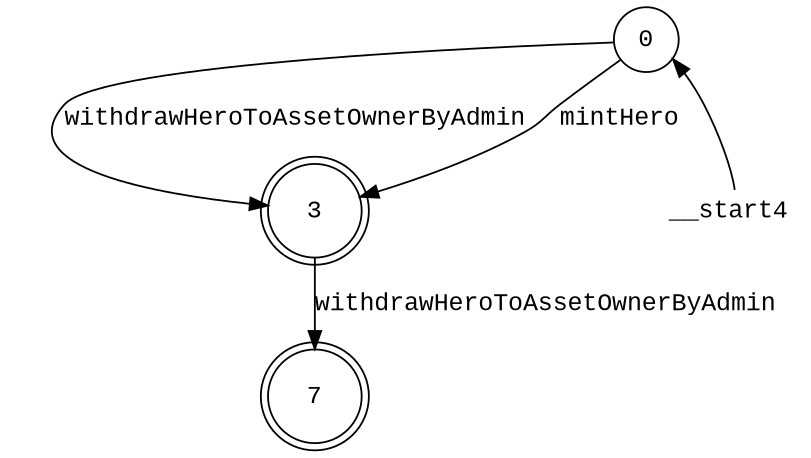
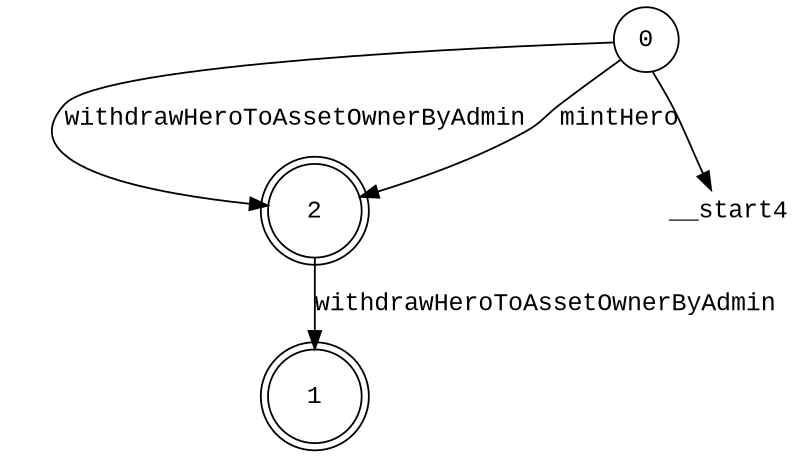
(716, 129) -> (680, 122)
(315, 211) -> (315, 211)
(315, 396) -> (315, 396)
